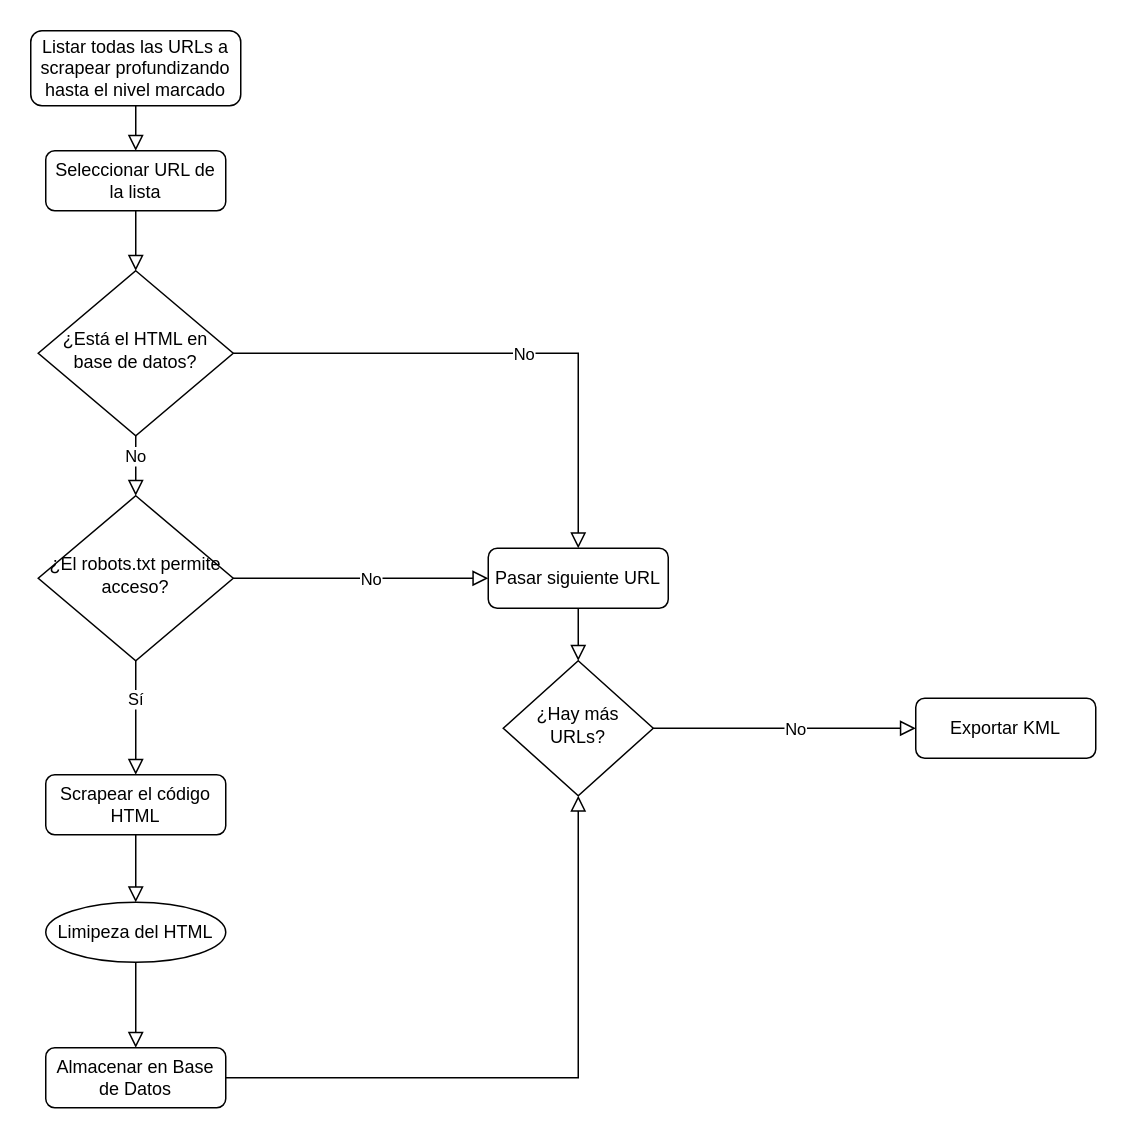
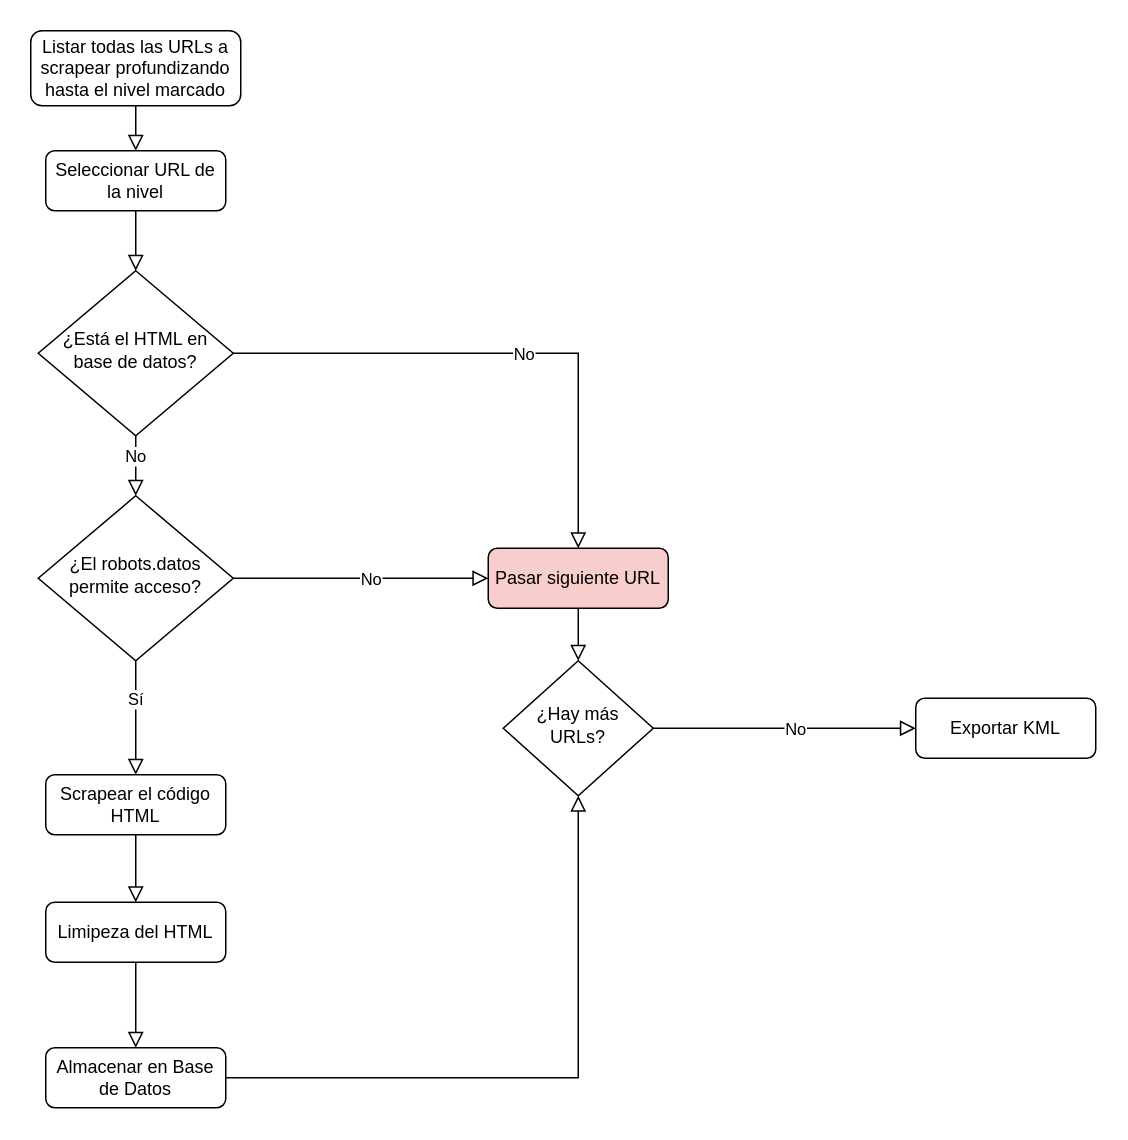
(136, 181) -> (136, 181)
(136, 575) -> (136, 575)
(578, 578) -> (578, 578)
(136, 932) -> (136, 932)
